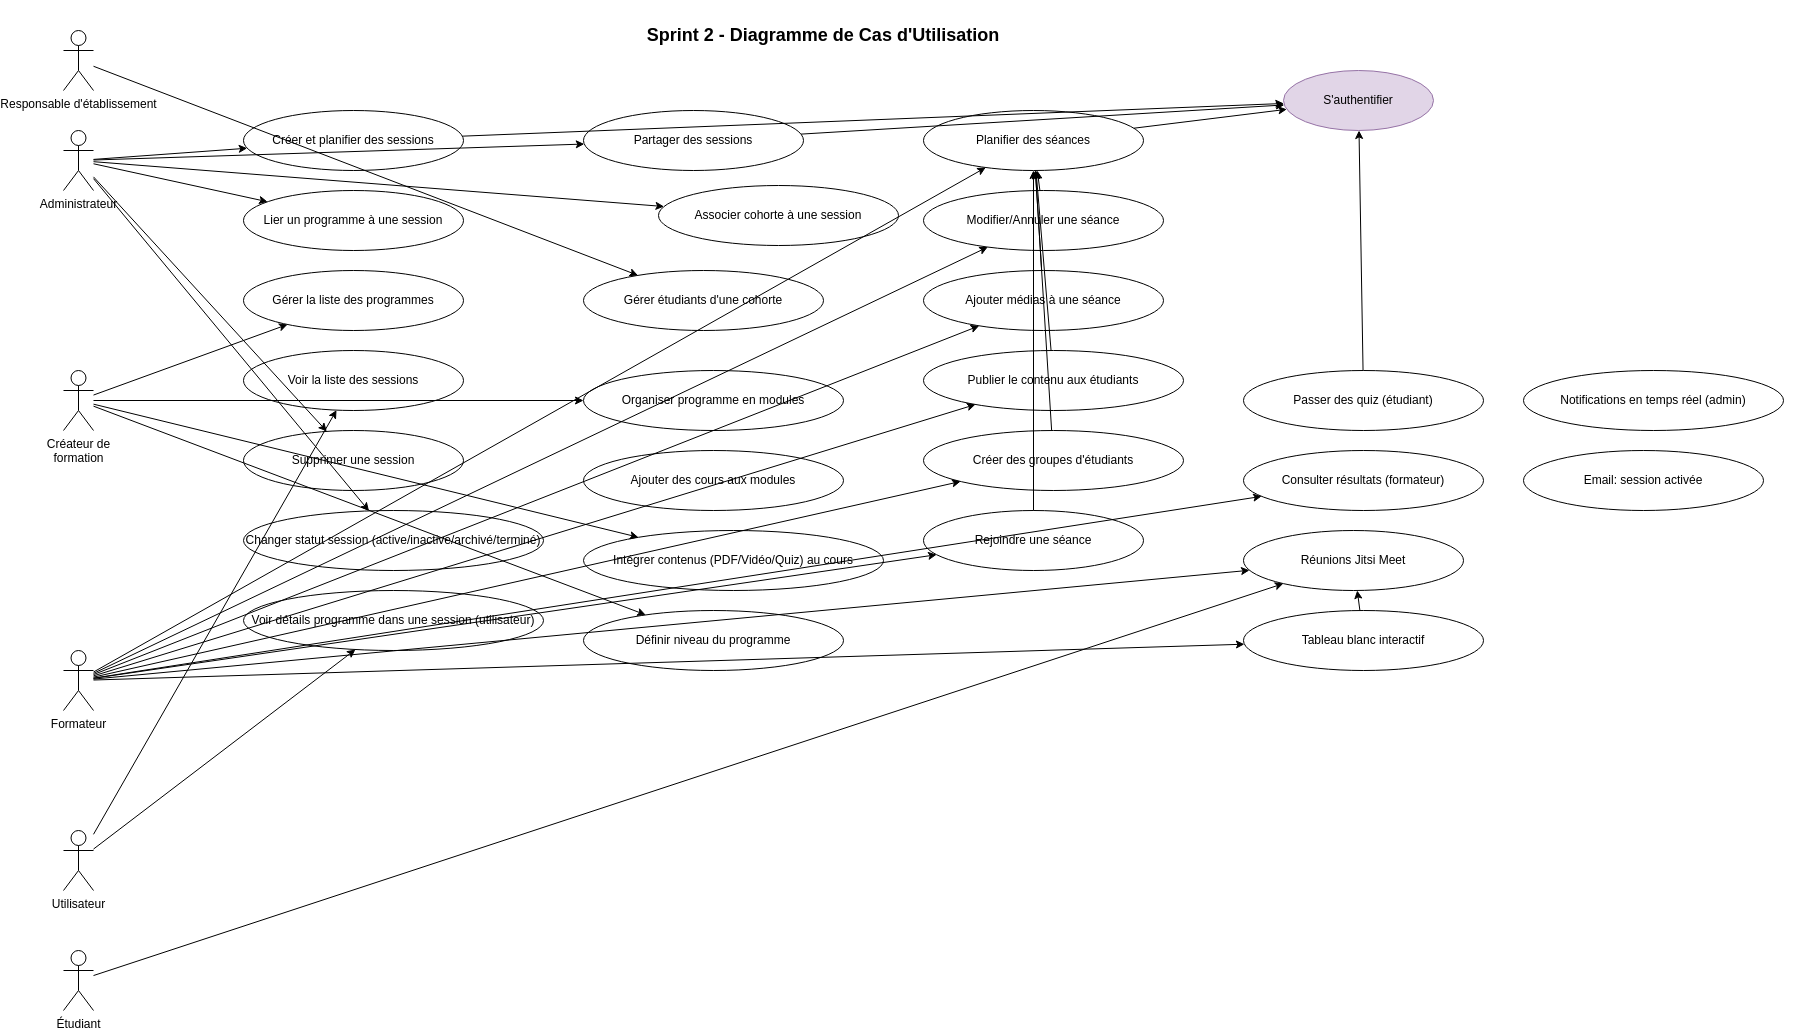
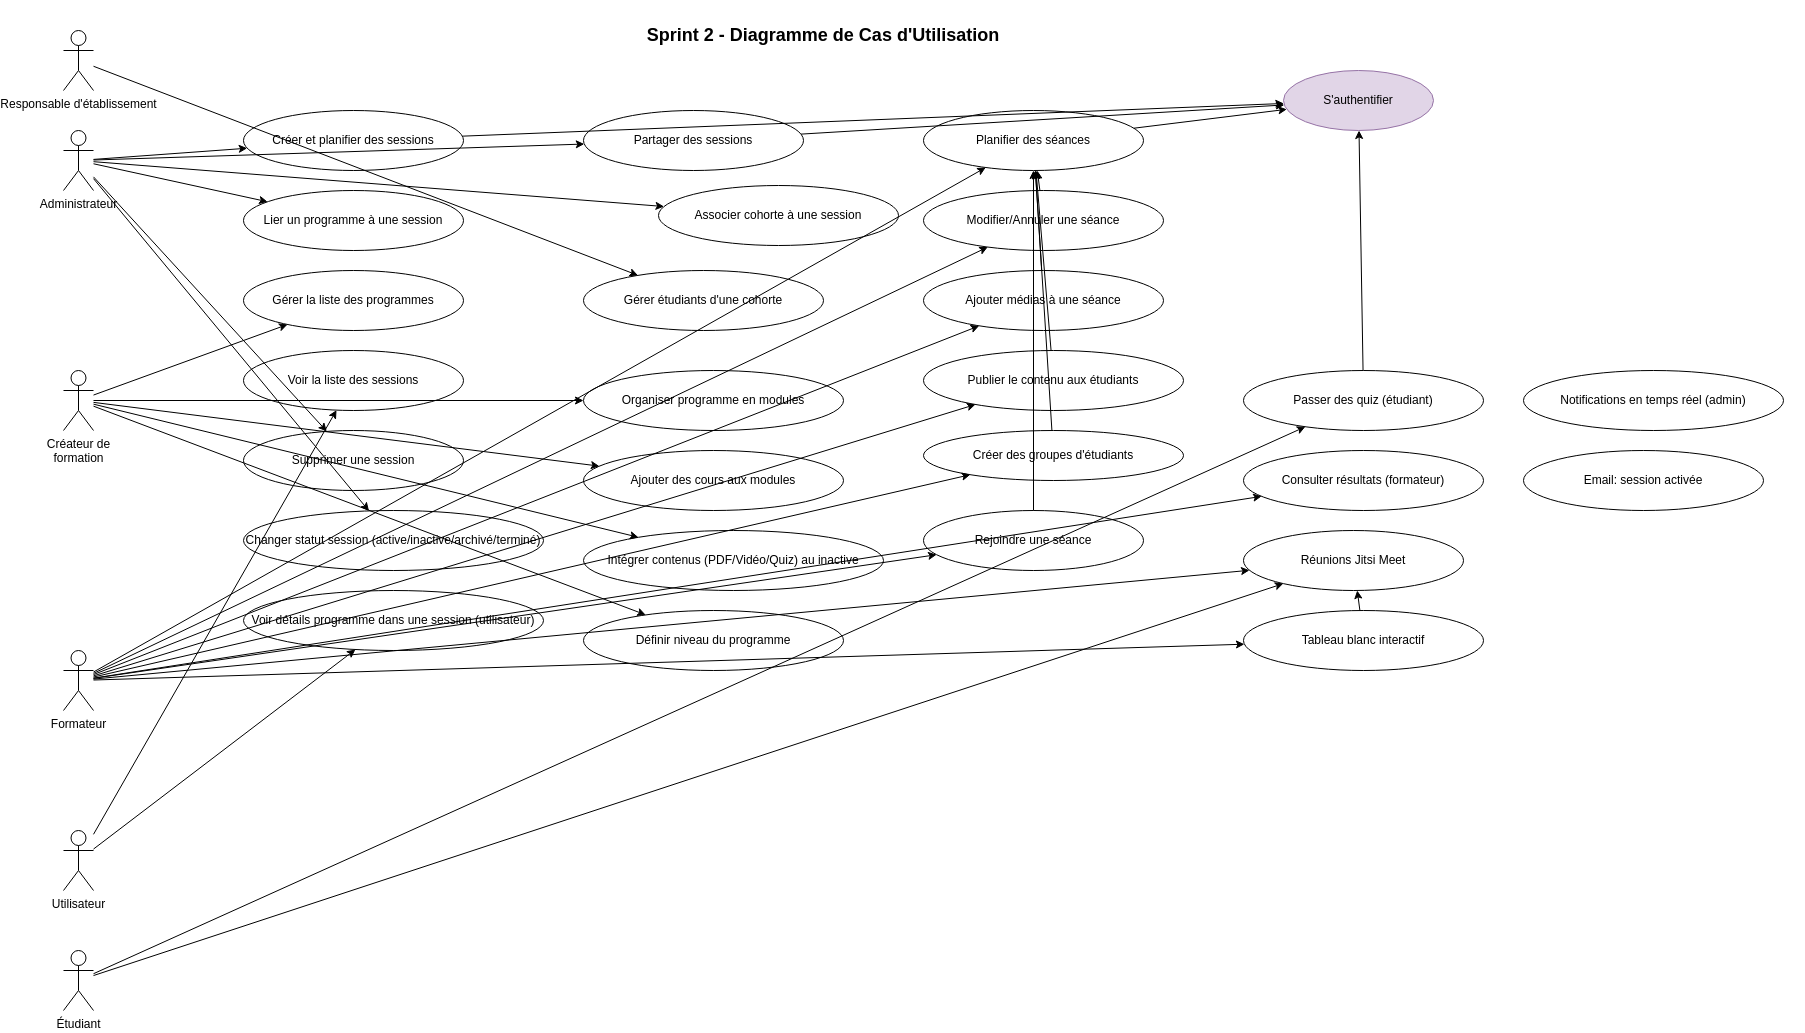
none -> (343, 434)
(1054, 461) -> (1054, 456)
(734, 561) -> (734, 561)
(116, 966) -> (442, 817)
